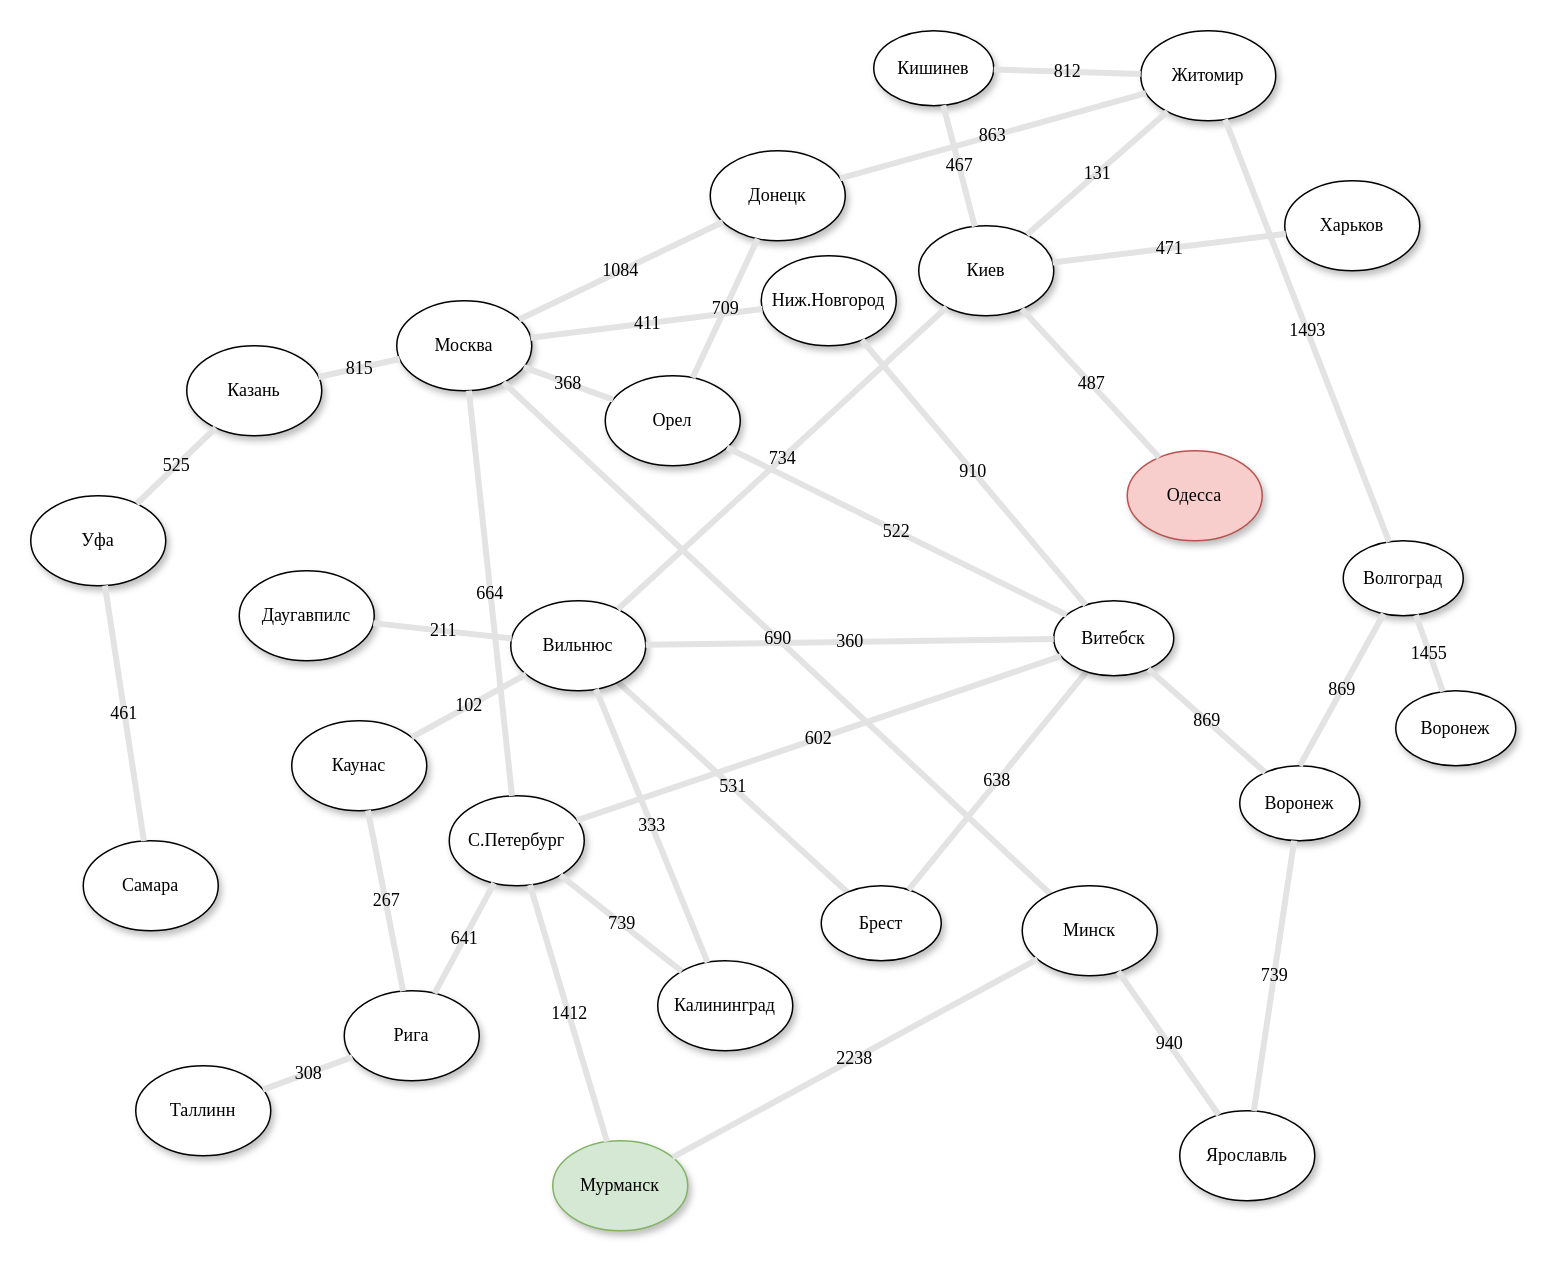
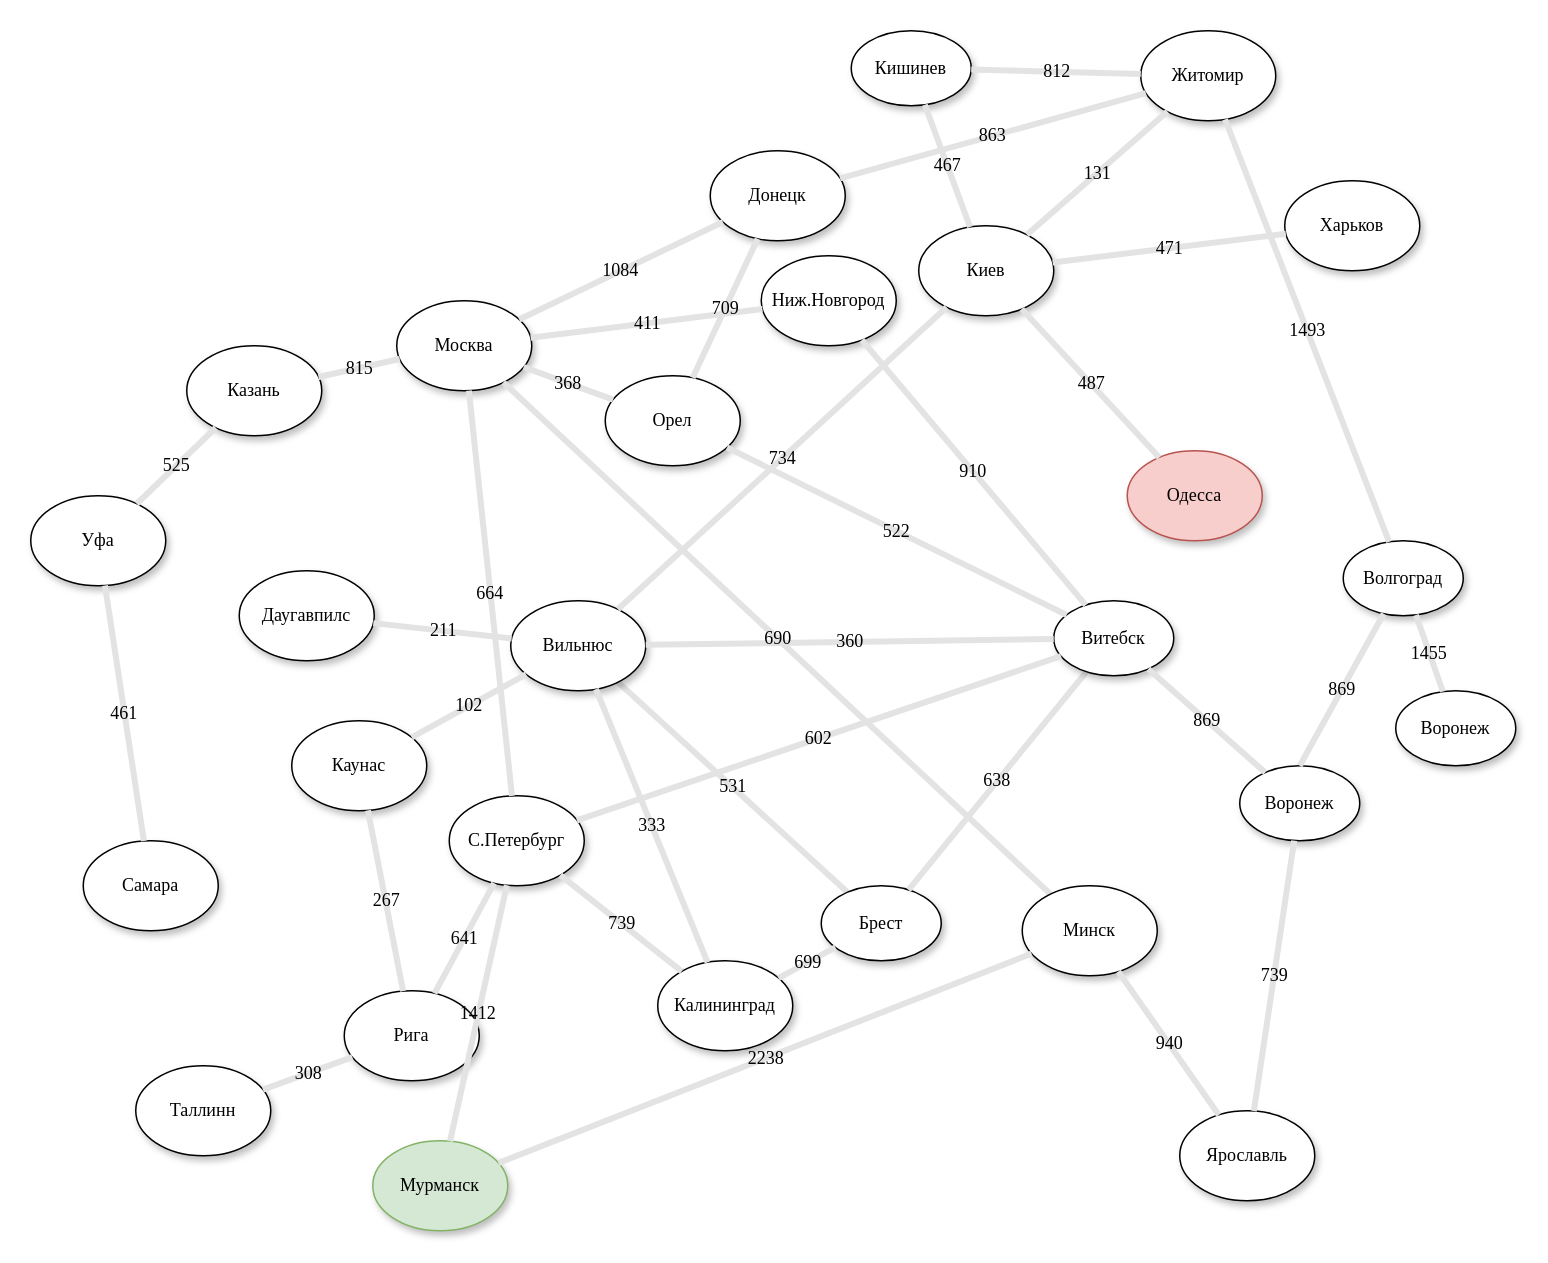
(934, 68) -> (911, 68)
none -> (808, 962)
(620, 1186) -> (440, 1186)
